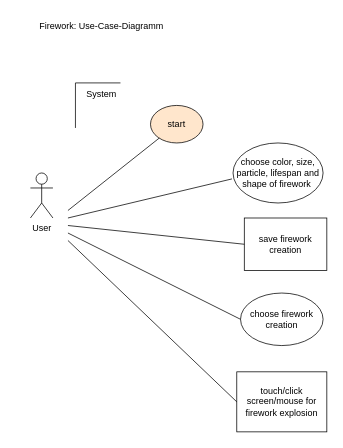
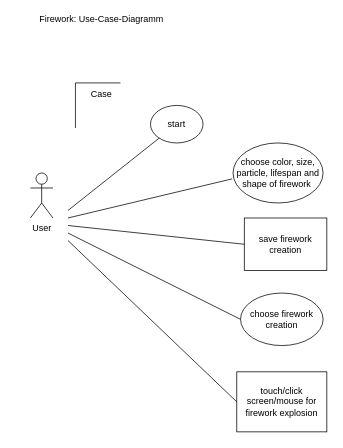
(102, 27) -> (102, 19)
(102, 94) -> (102, 94)
(177, 124) -> (177, 124)
